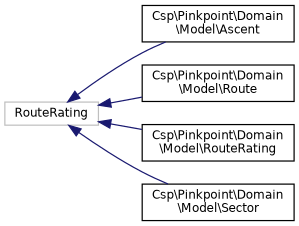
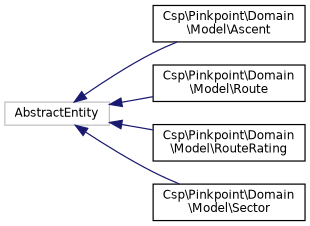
(52, 114) -> (57, 114)
